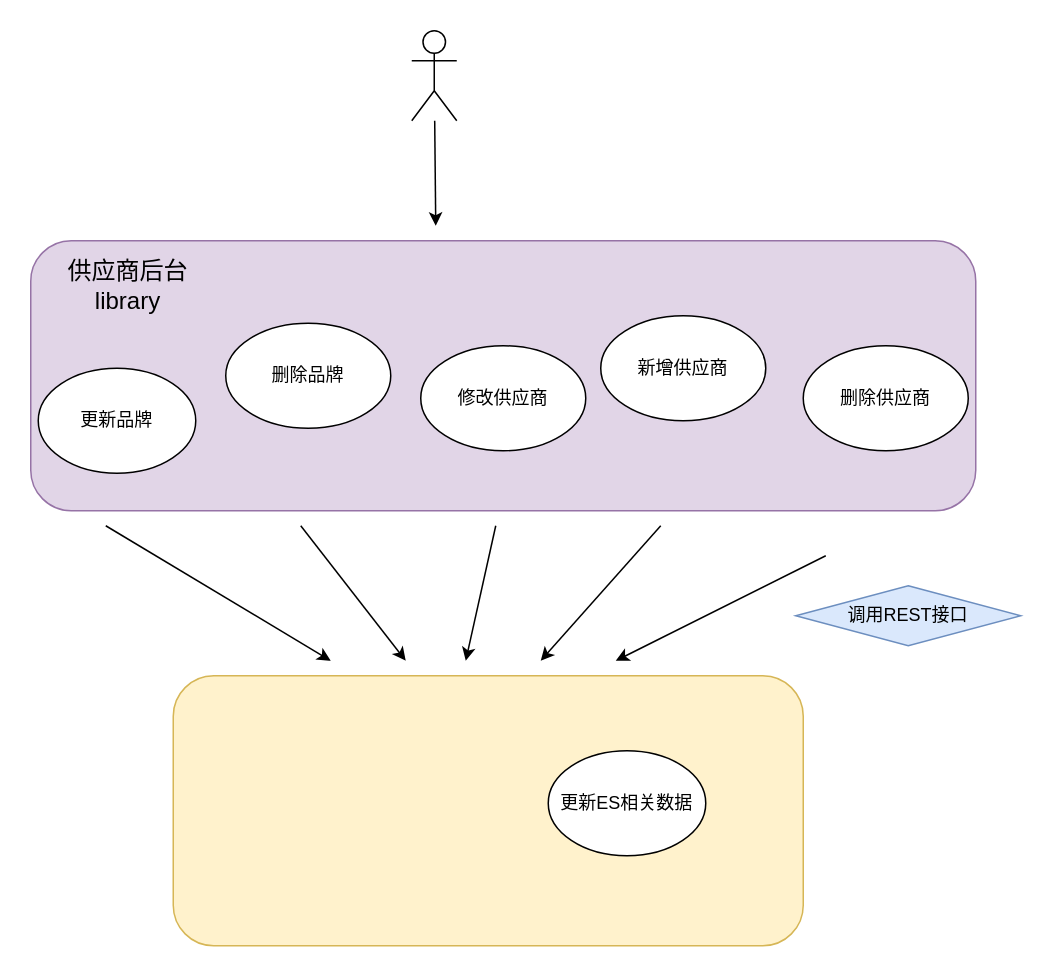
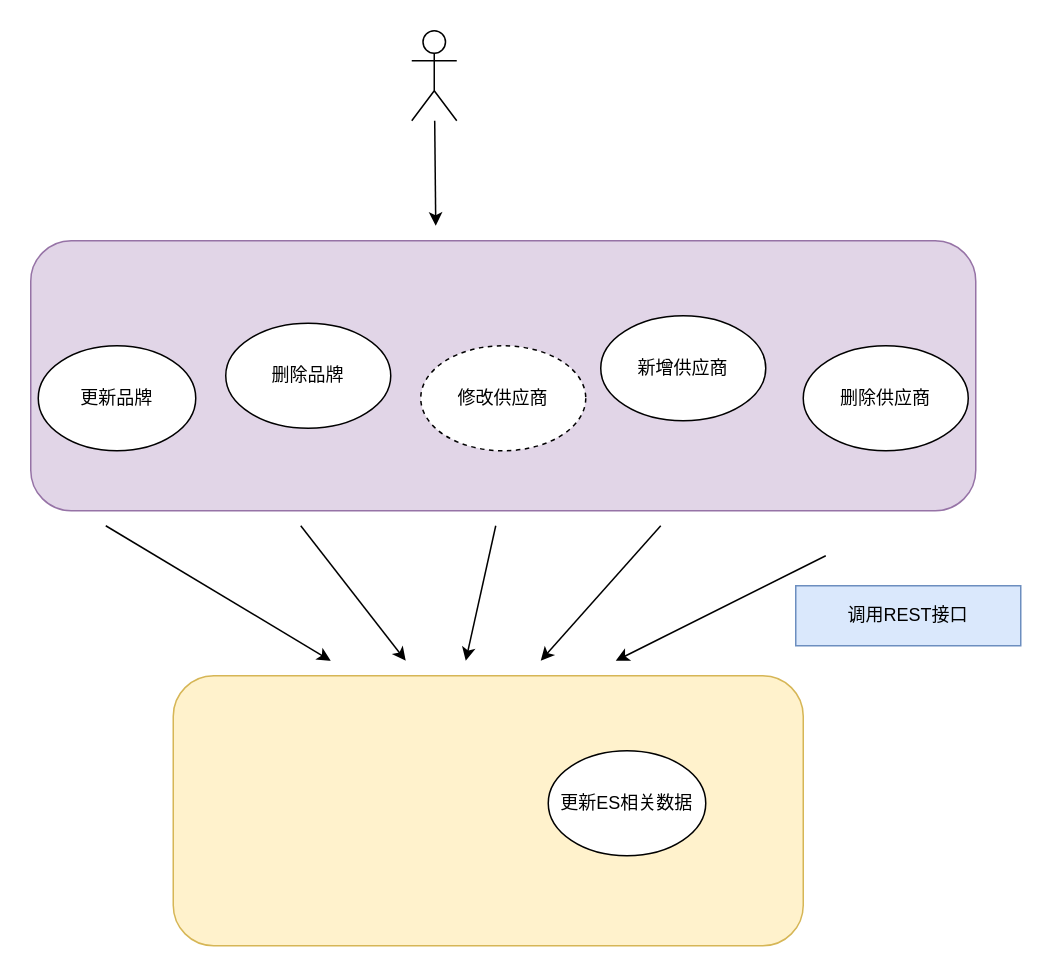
(128, 286) -> none
(503, 398) -> (503, 398)
(117, 421) -> (117, 398)
(908, 616) -> (908, 616)
